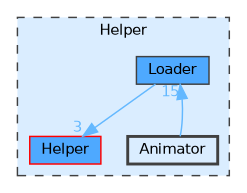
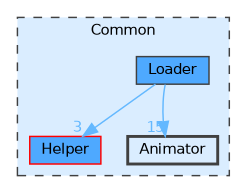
(123, 31) -> (123, 31)
(182, 118) -> (163, 103)
